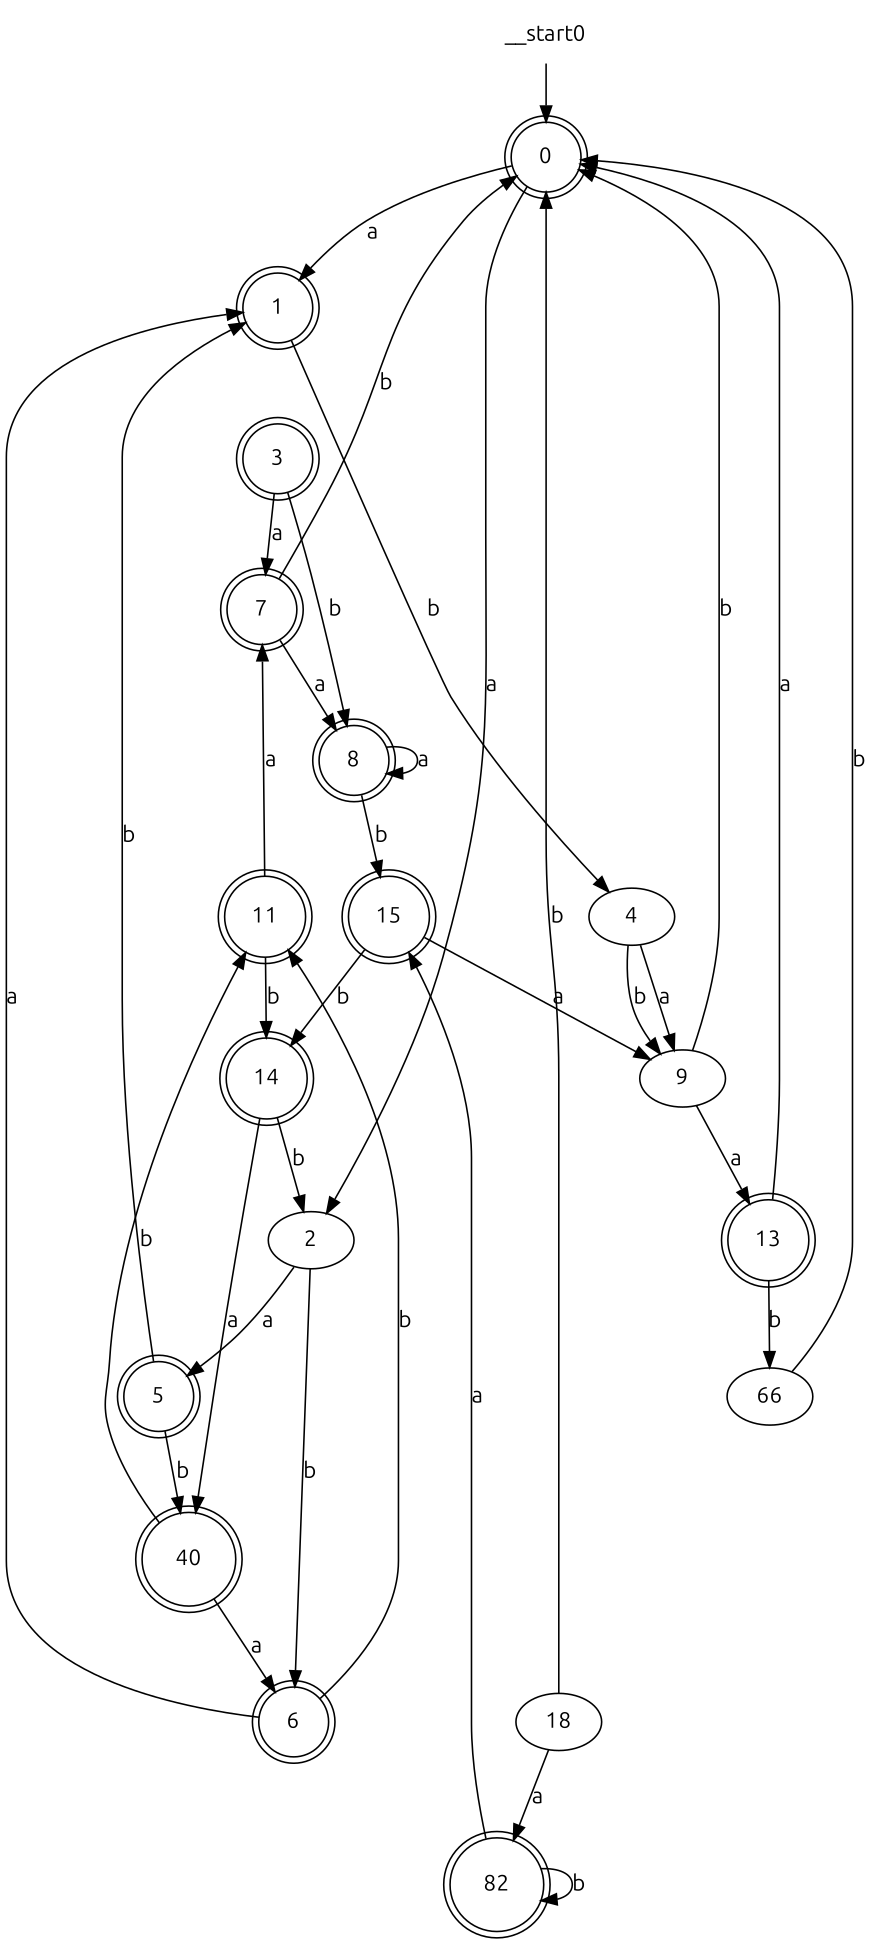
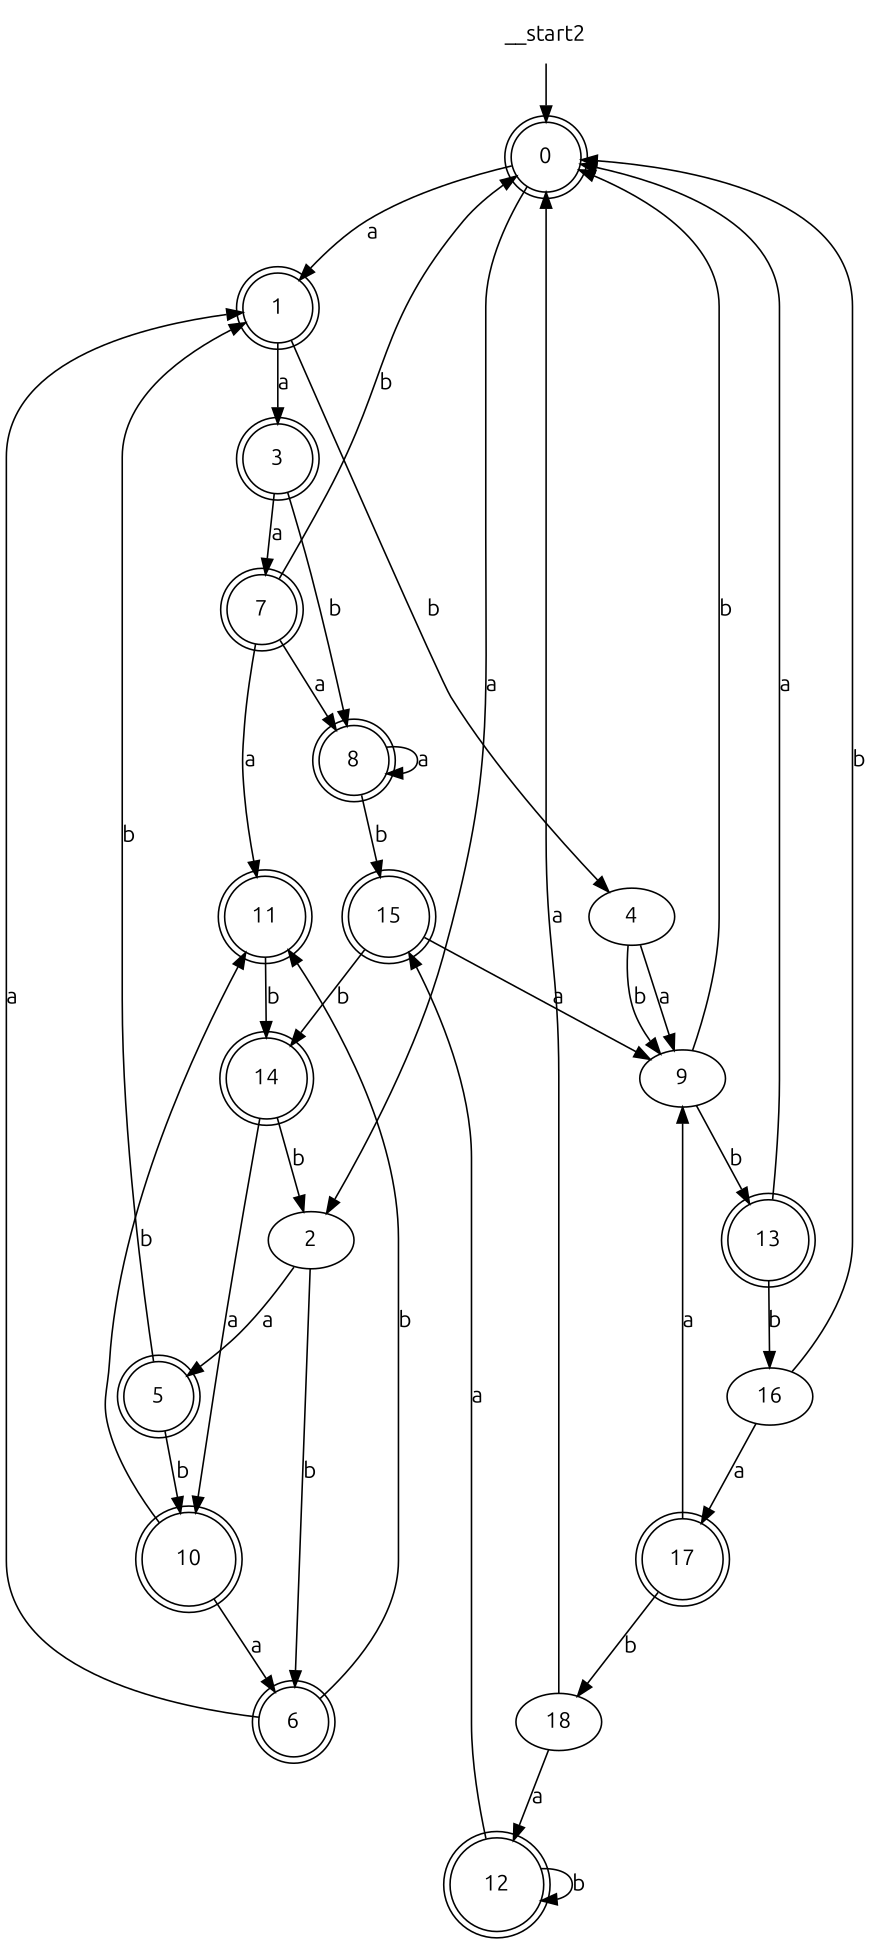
(546, 35) -> (546, 35)
none -> (278, 375)
(264, 769) -> (243, 753)
(558, 917) -> (558, 917)
(737, 1159) -> (737, 1159)
(770, 1397) -> (770, 1397)
(189, 1559) -> (189, 1559)
none -> (683, 1559)
(497, 1885) -> (497, 1885)
